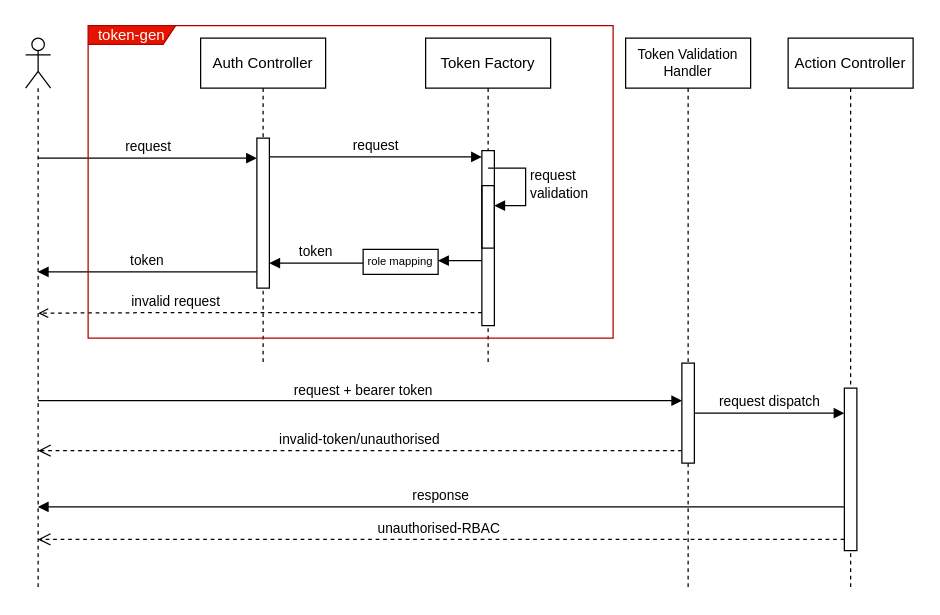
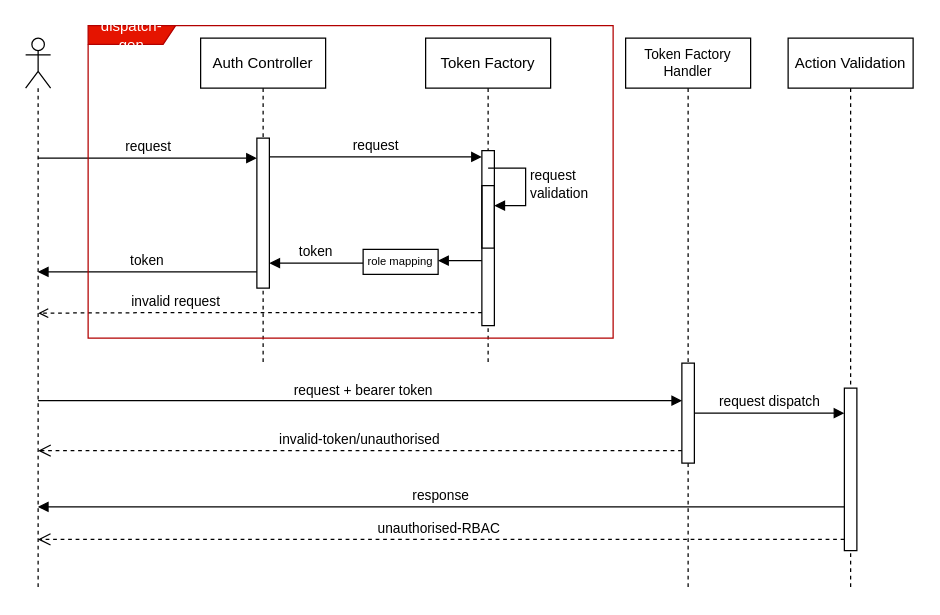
(132, 36) -> (132, 36)
(688, 63) -> (688, 63)
(851, 63) -> (851, 63)
